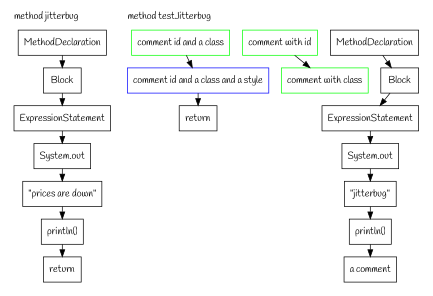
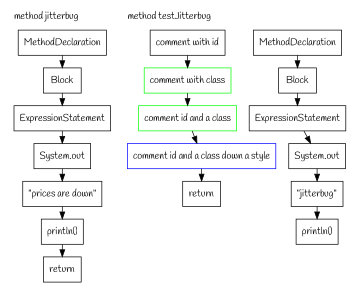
(280, 43) -> (188, 43)
(198, 80) -> (202, 156)
none -> (188, 96)
(370, 270) -> none
